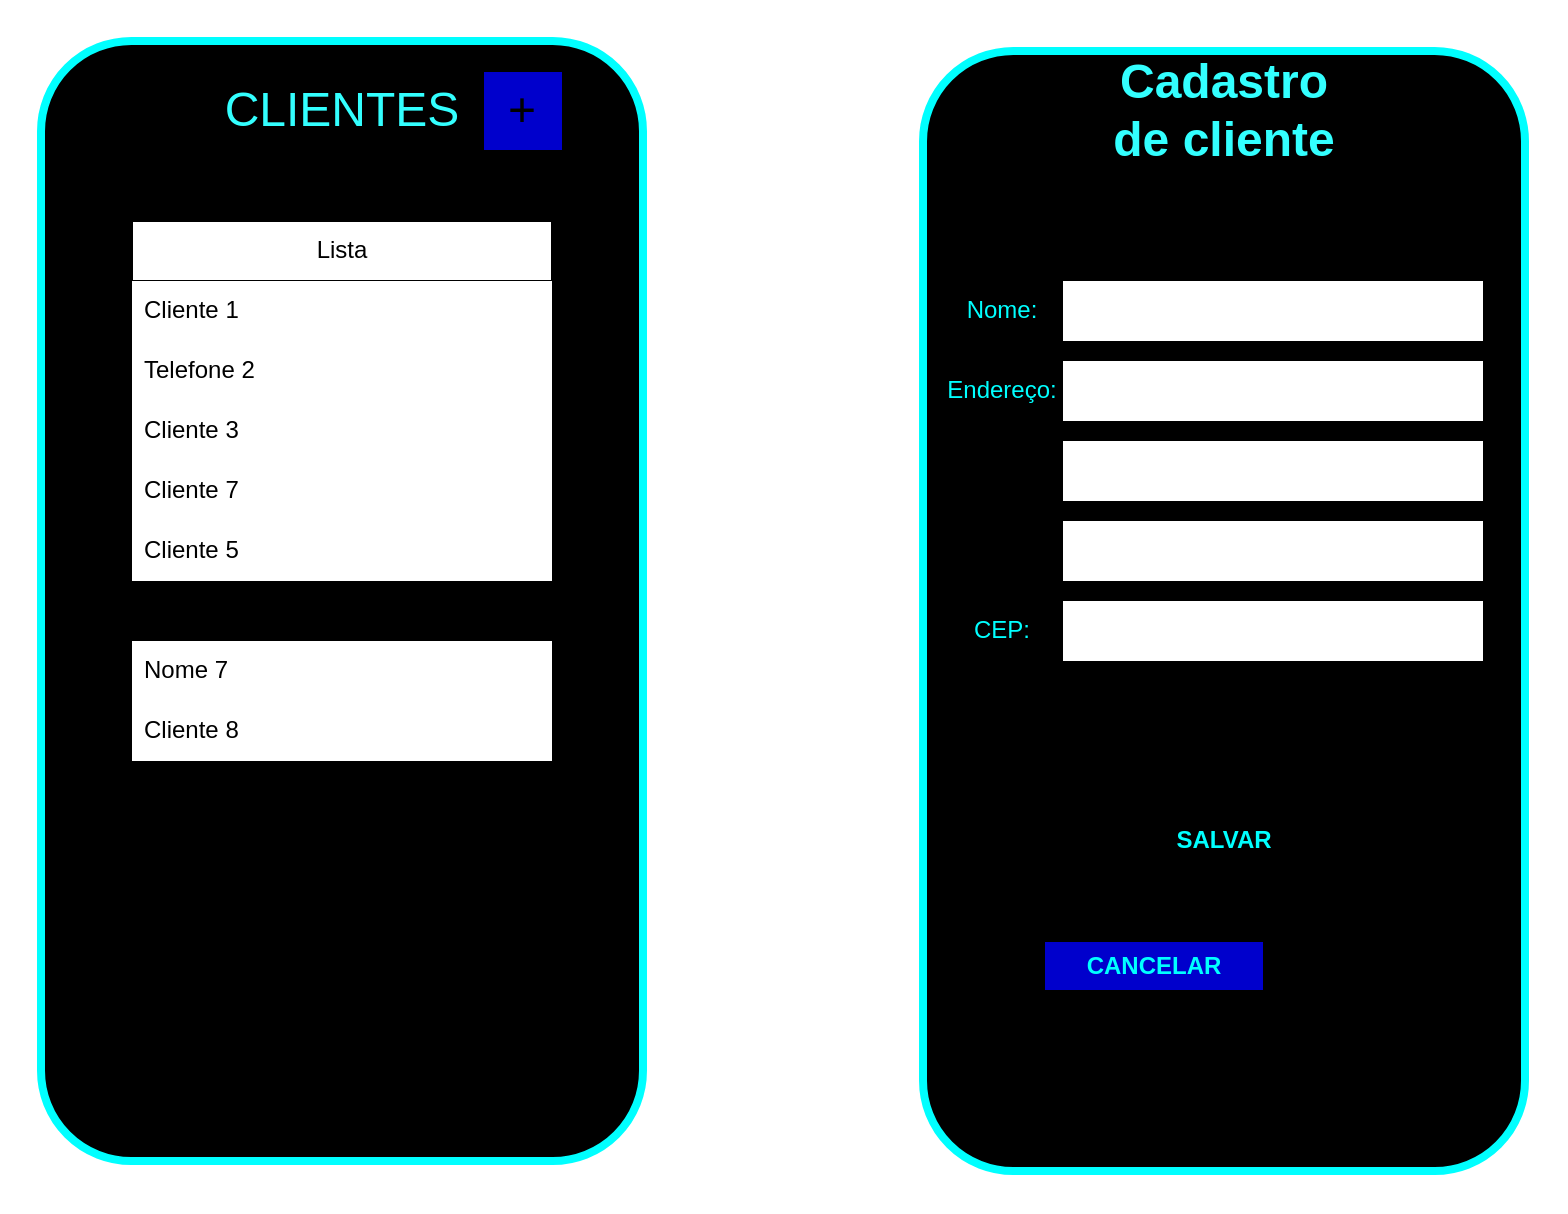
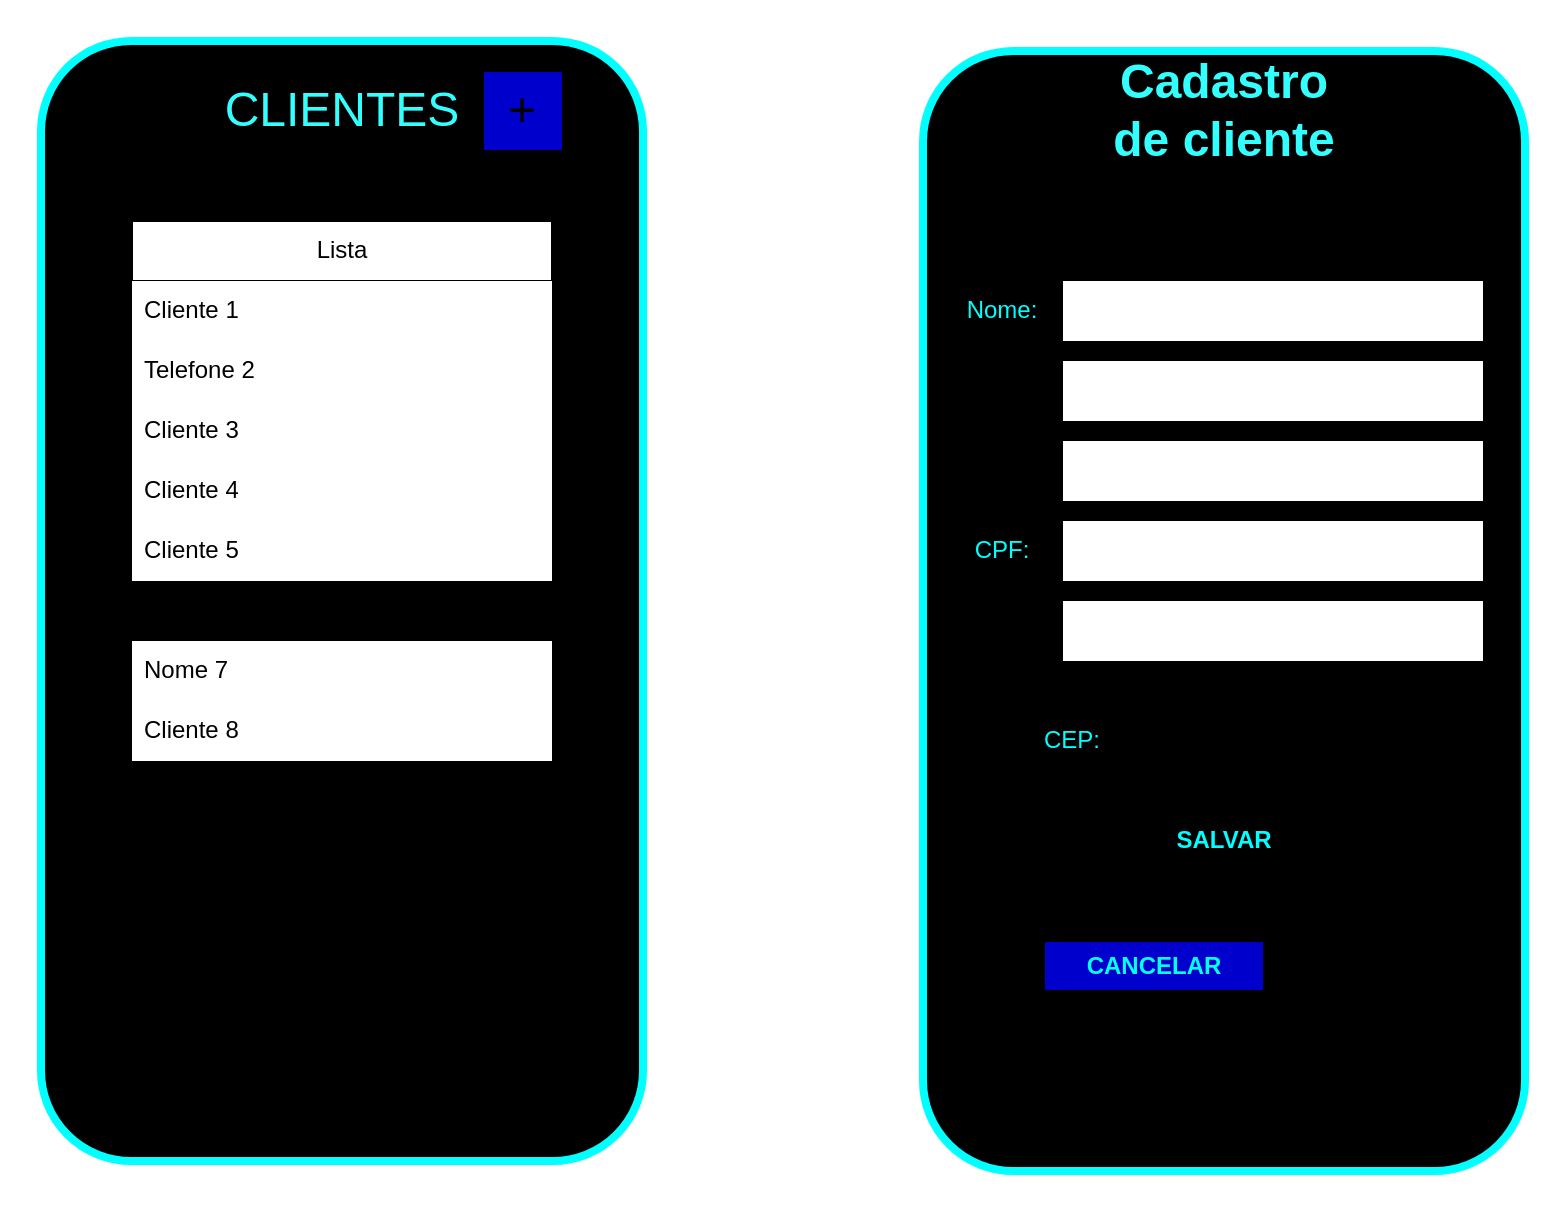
(1003, 391) -> none
(196, 491) -> (196, 491)
none -> (1003, 551)
(1003, 631) -> (1073, 741)
